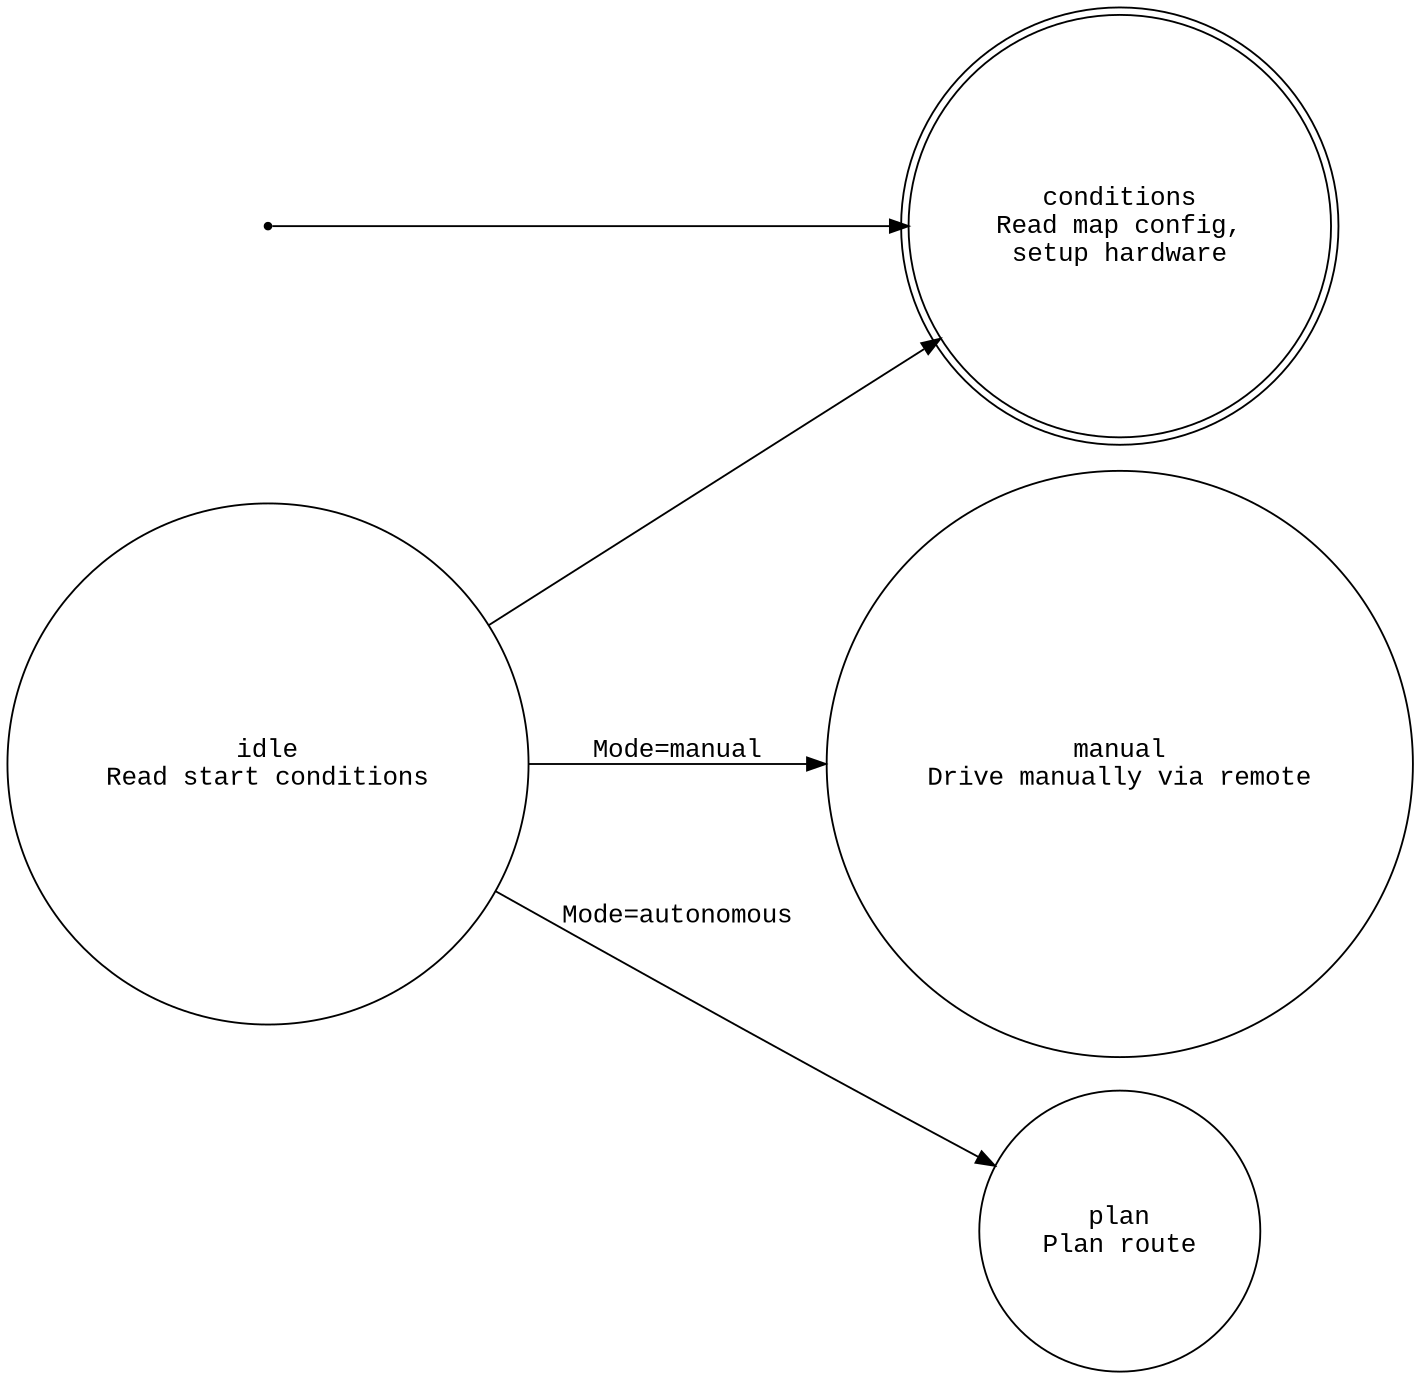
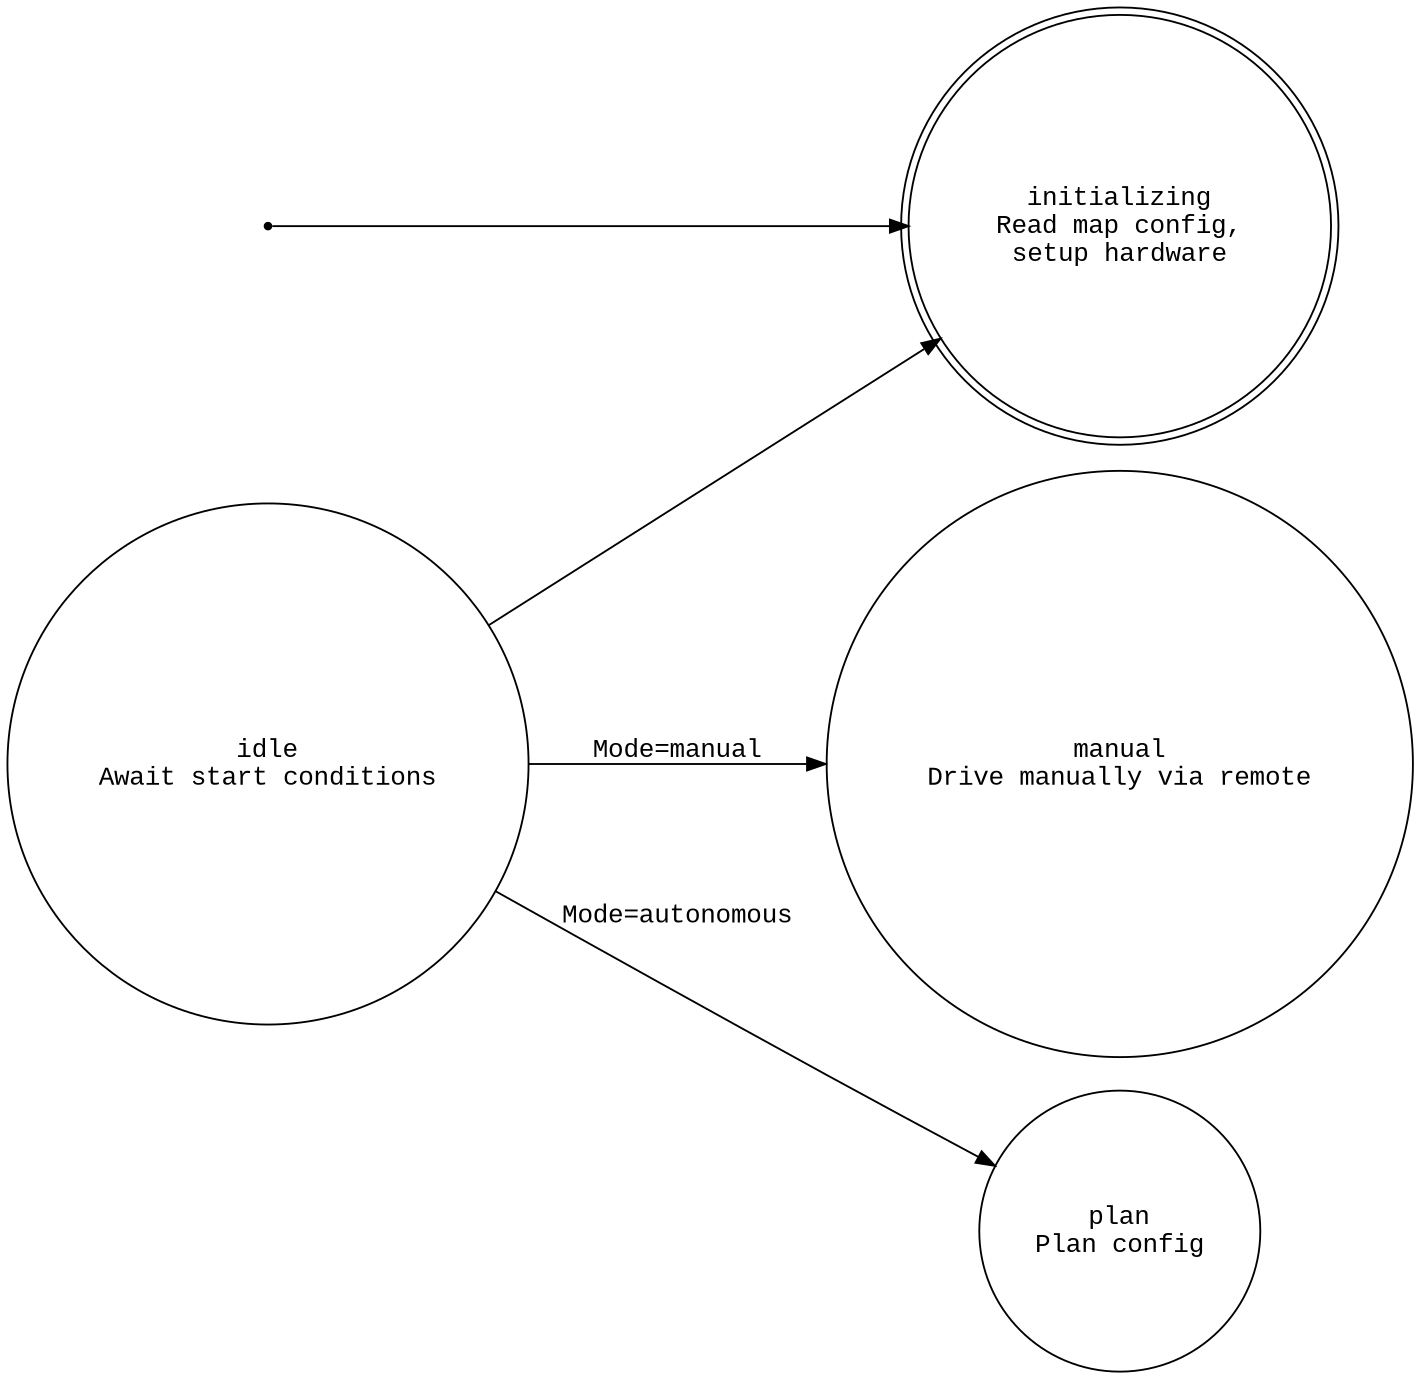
(1120, 226) -> (1120, 226)
(268, 764) -> (268, 764)
(1120, 1231) -> (1120, 1231)
